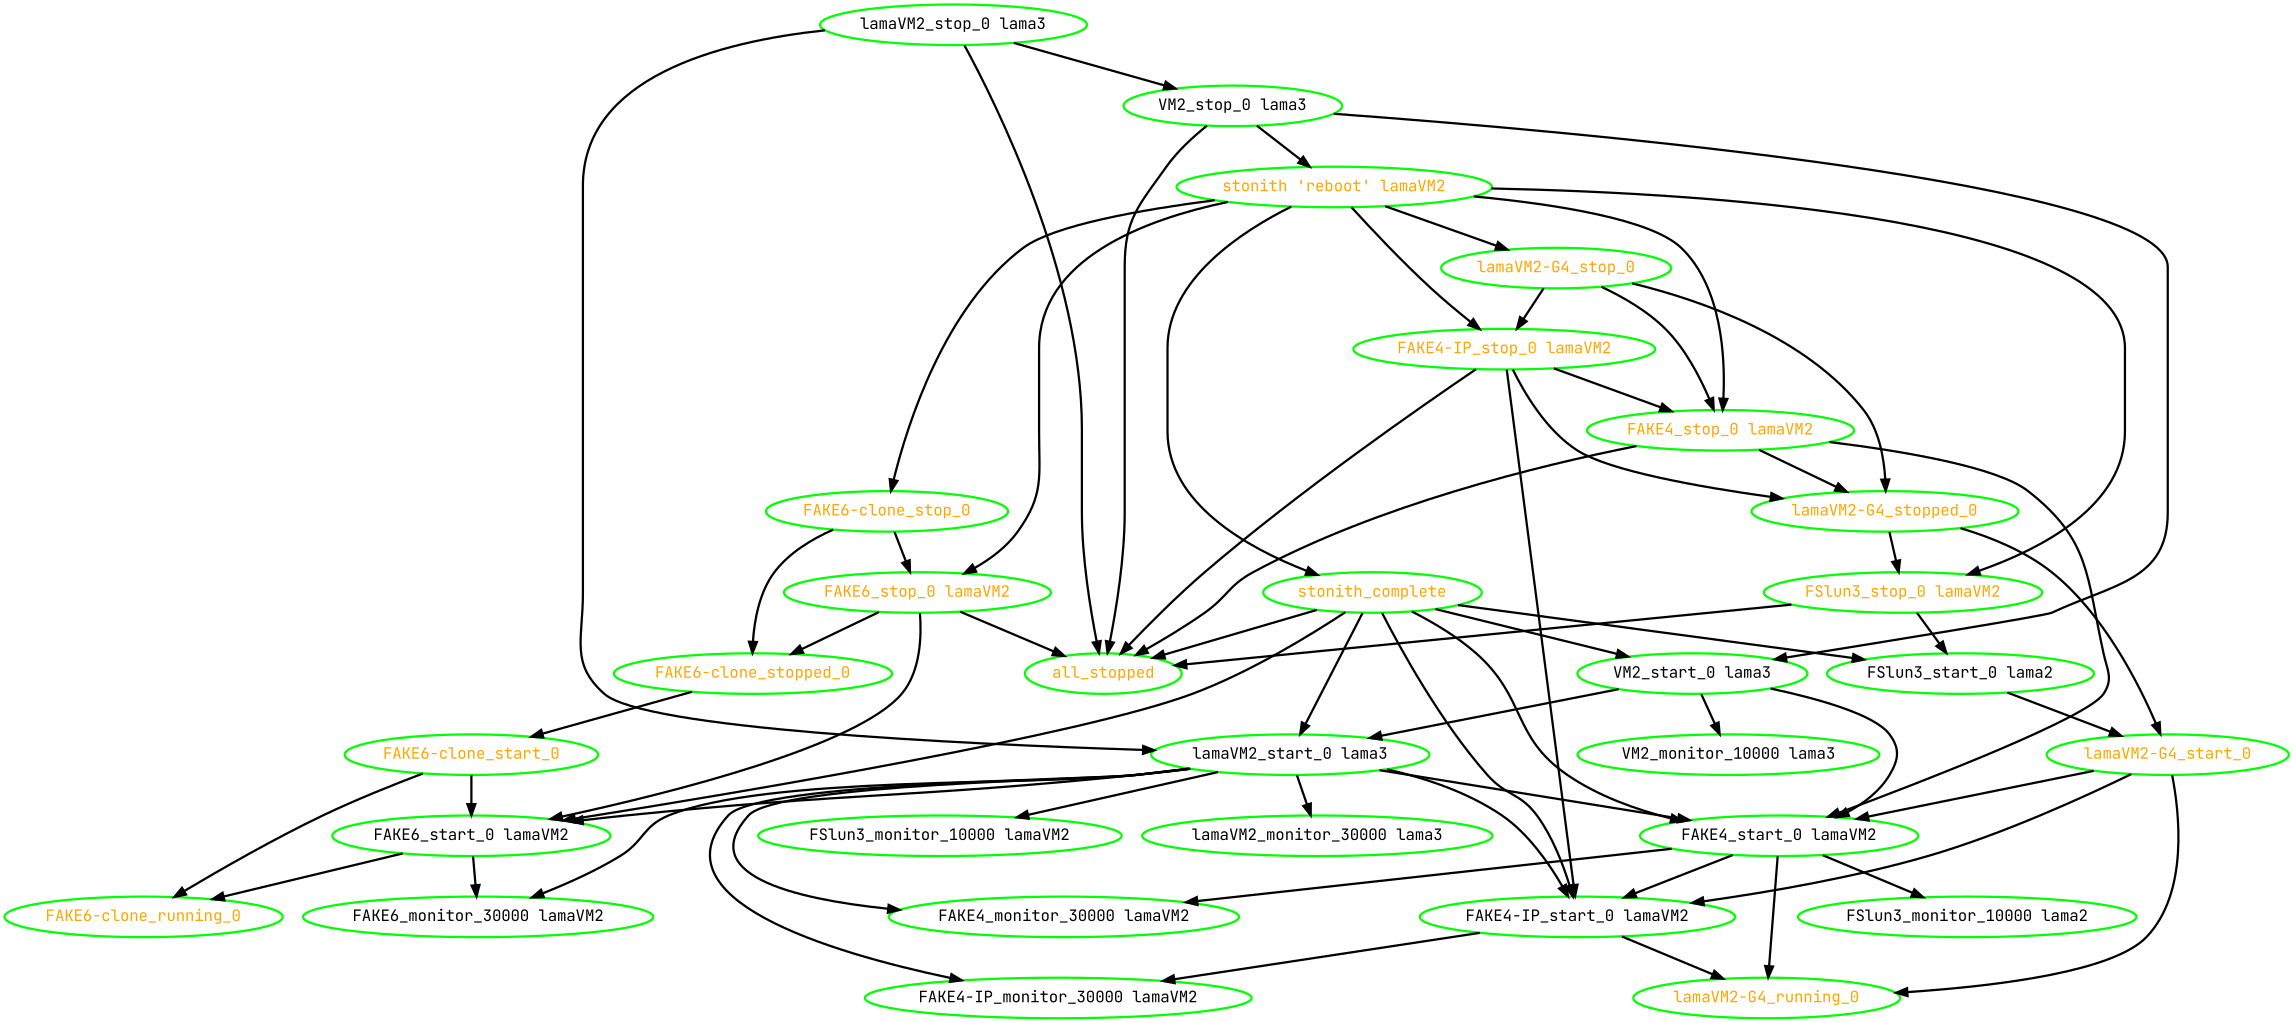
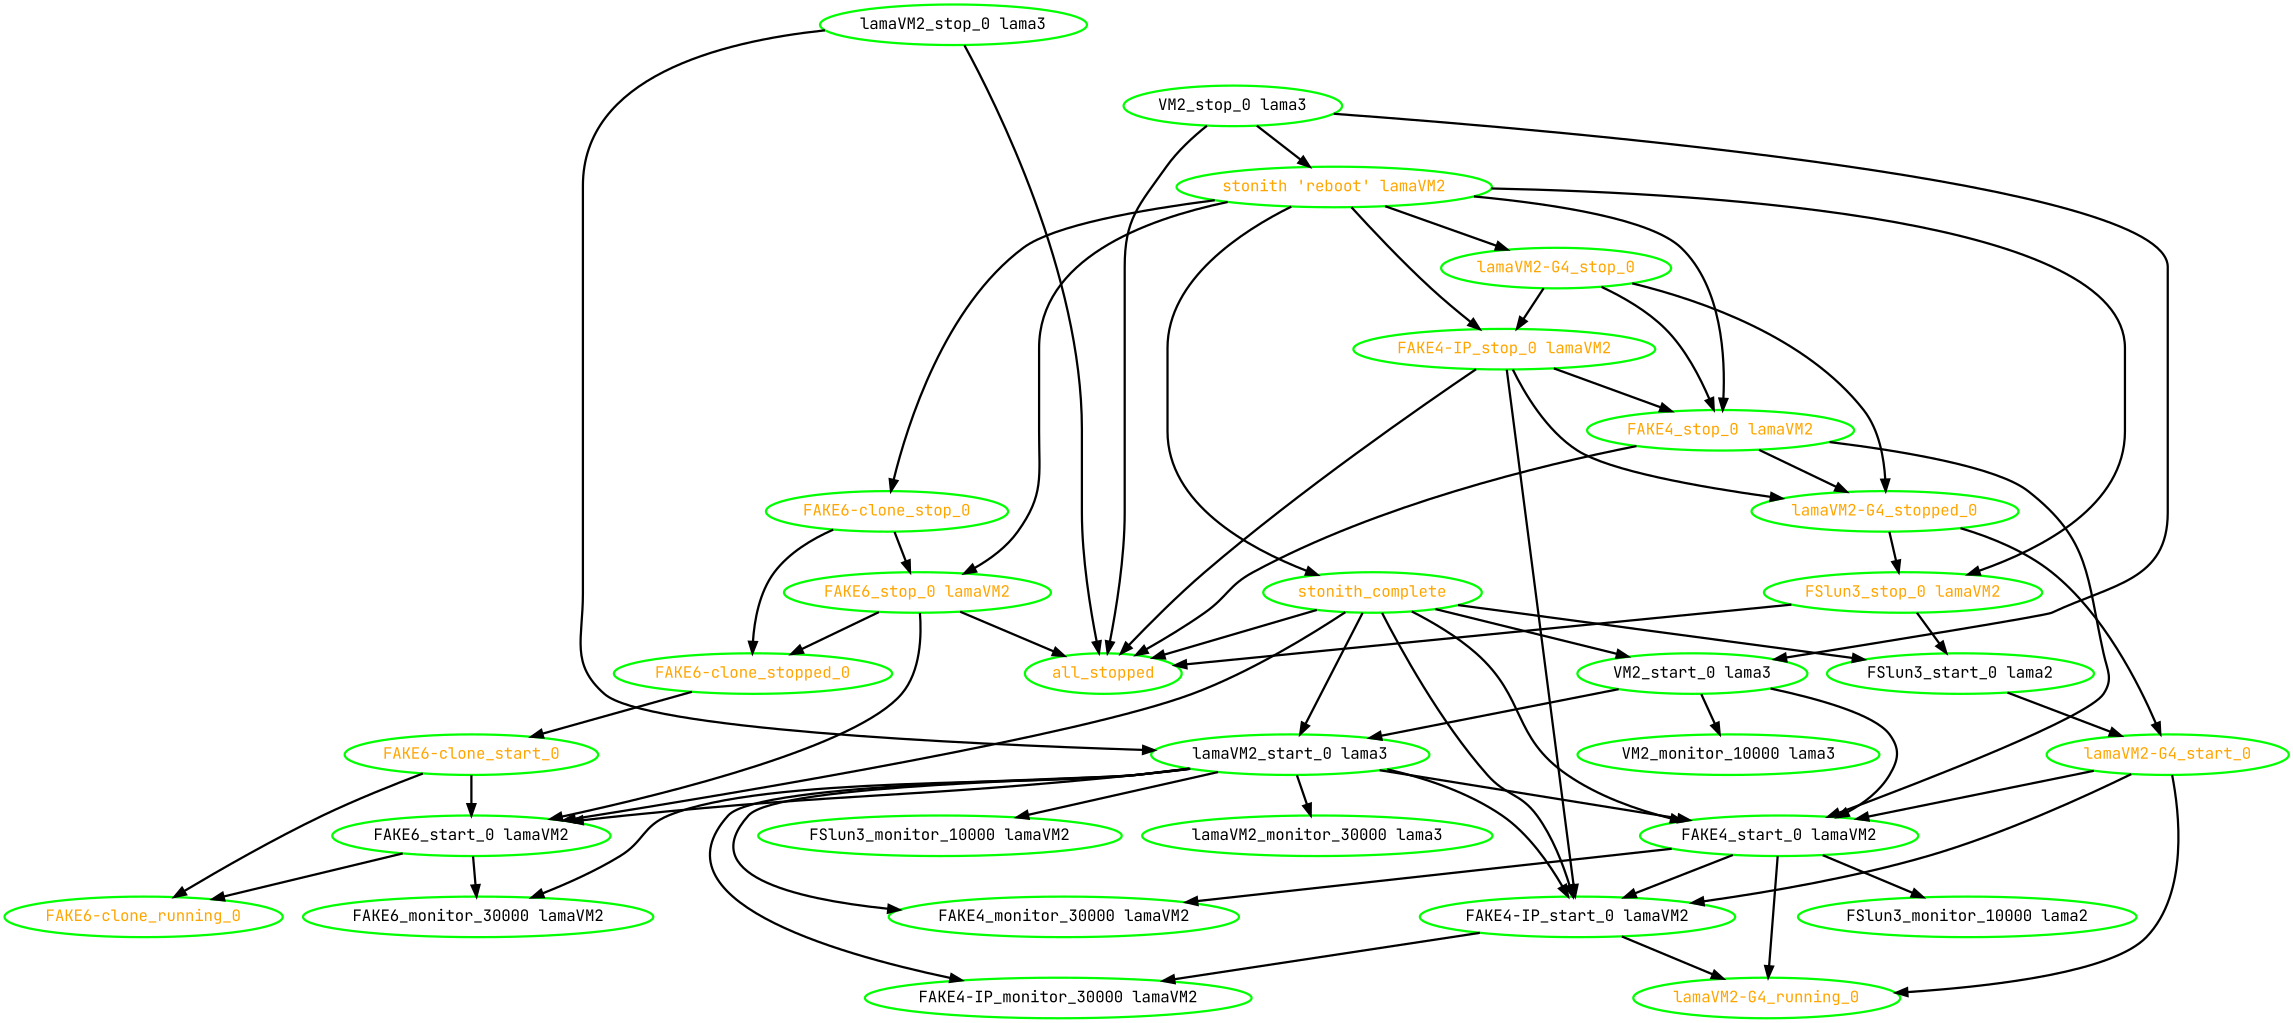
(1089, 64) -> none
